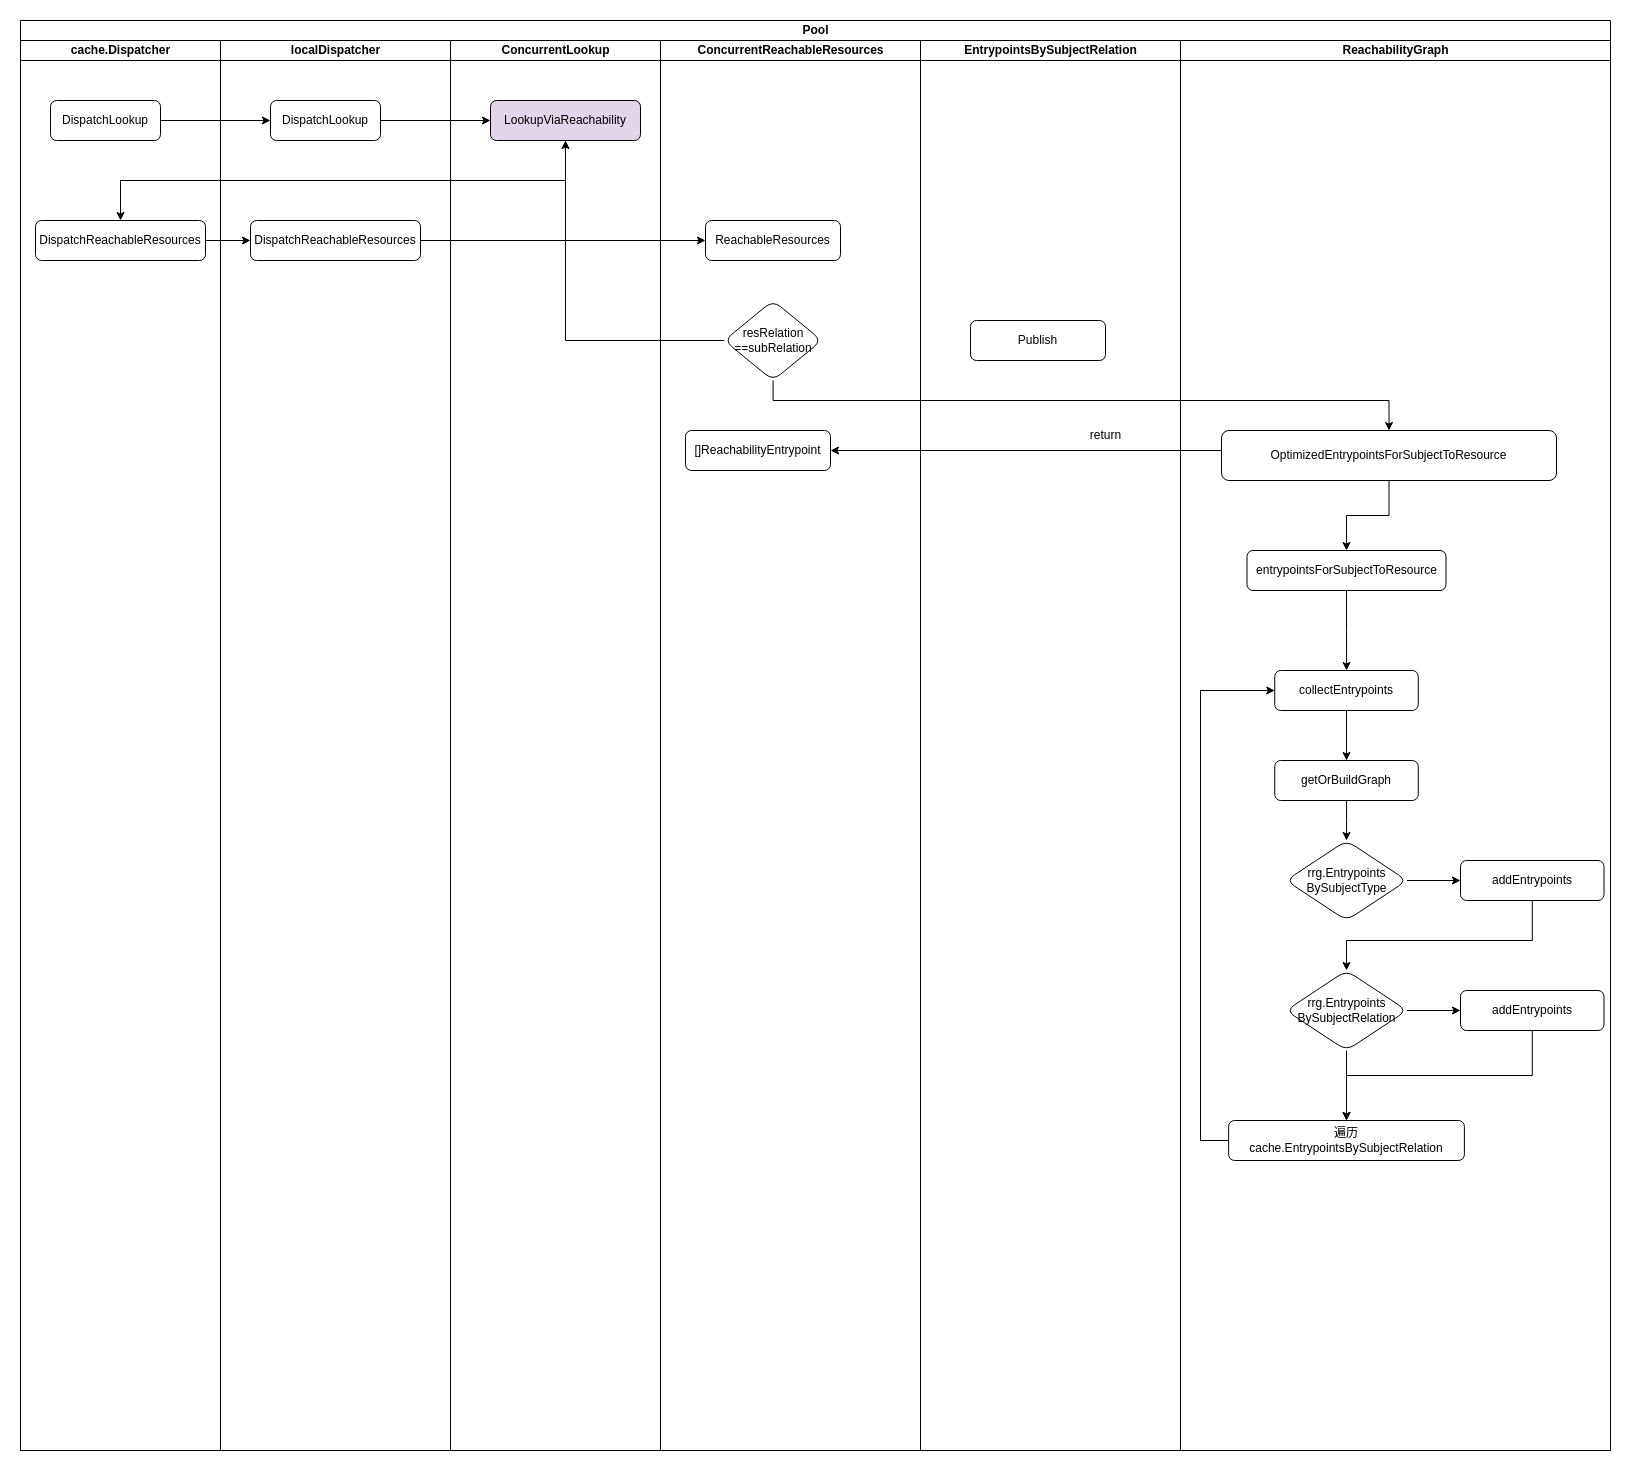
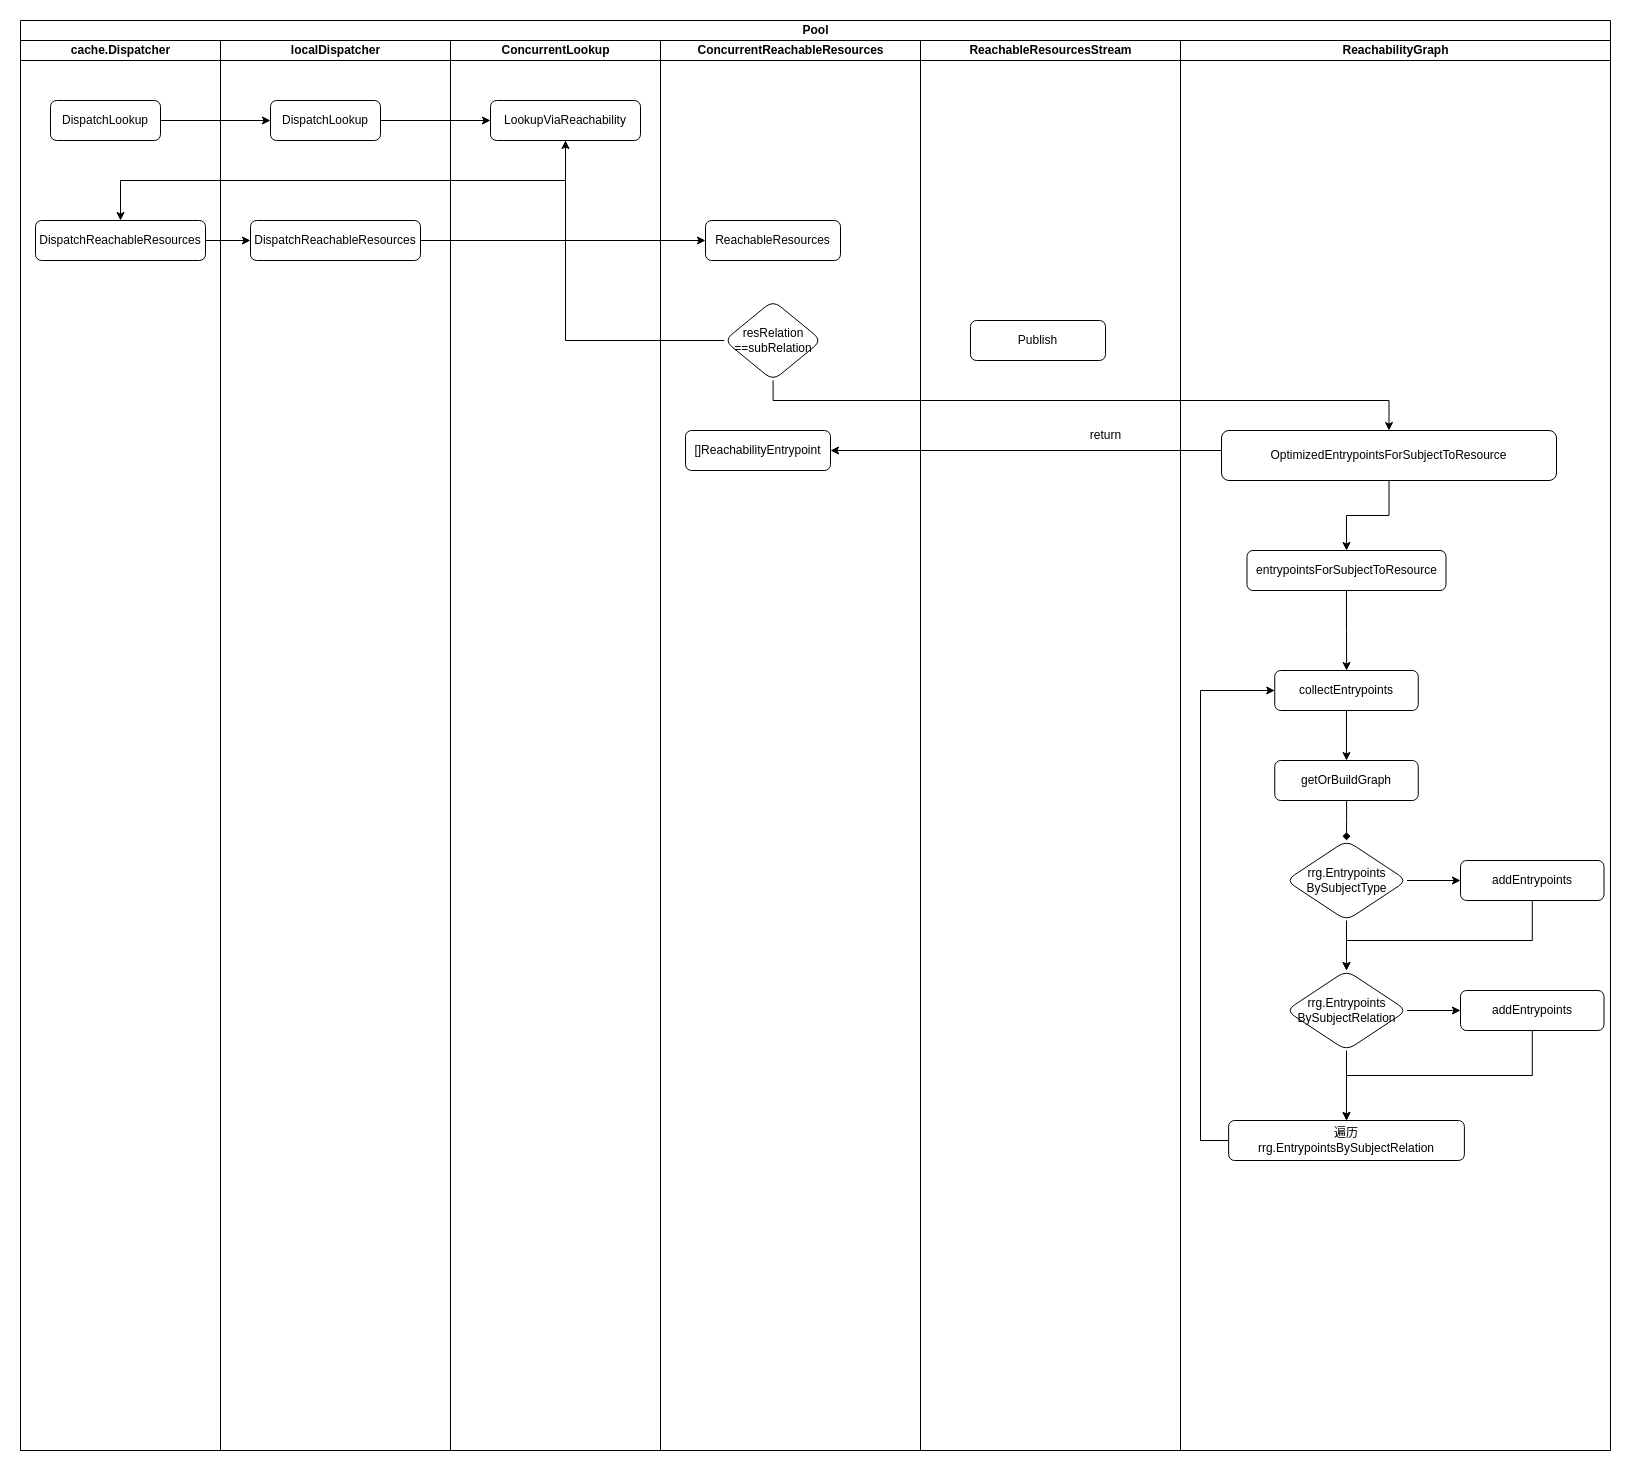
(1051, 51) -> (1051, 51)
(566, 121) -> (566, 121)
(1347, 832) -> (1347, 831)
none -> (1347, 929)
(1347, 1141) -> (1347, 1141)
